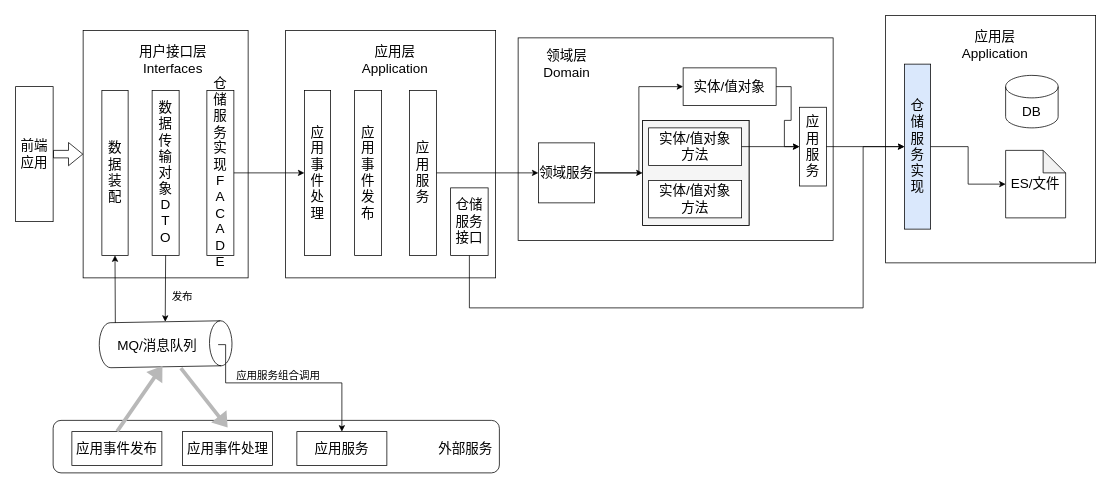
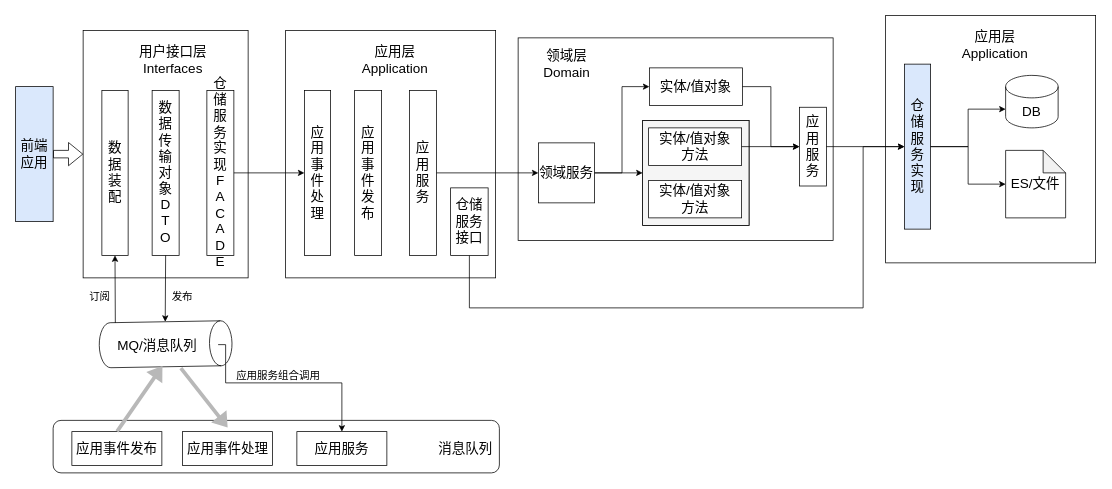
(729, 87) -> (696, 87)
none -> (968, 109)
(34, 154) -> (34, 154)
none -> (100, 297)
(465, 449) -> (465, 449)
